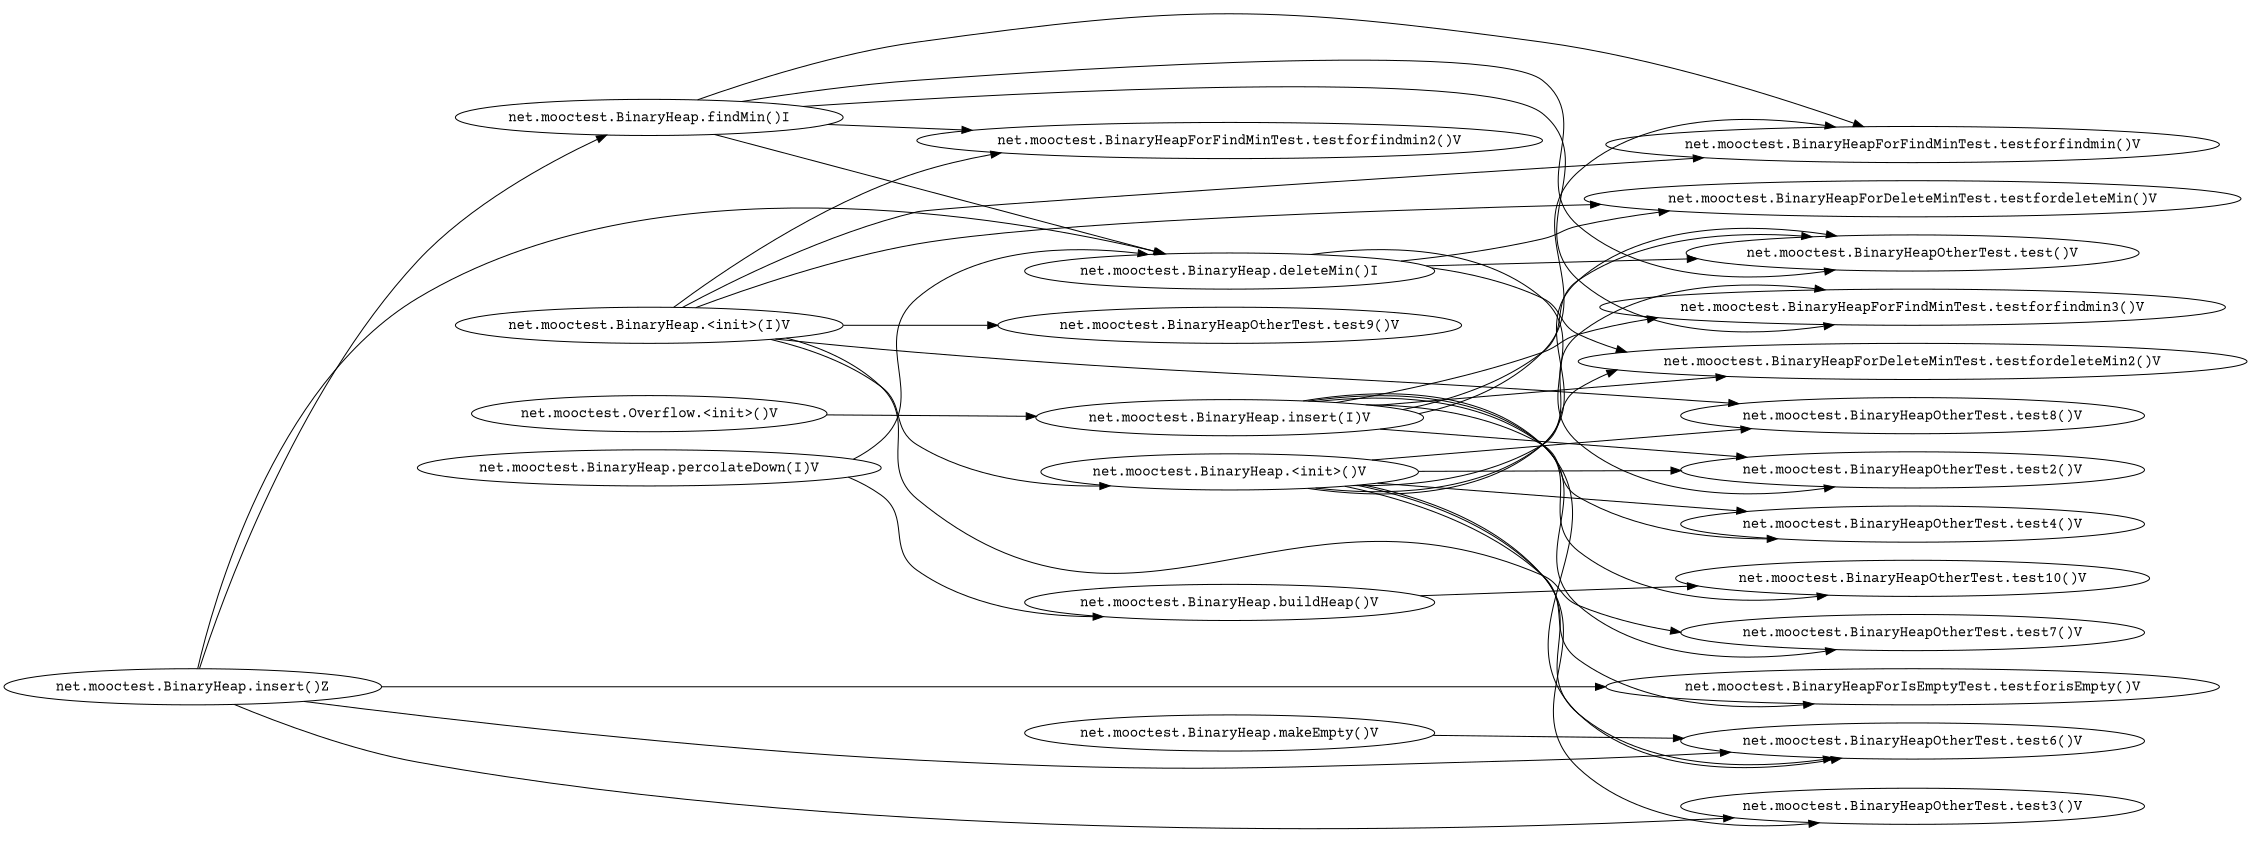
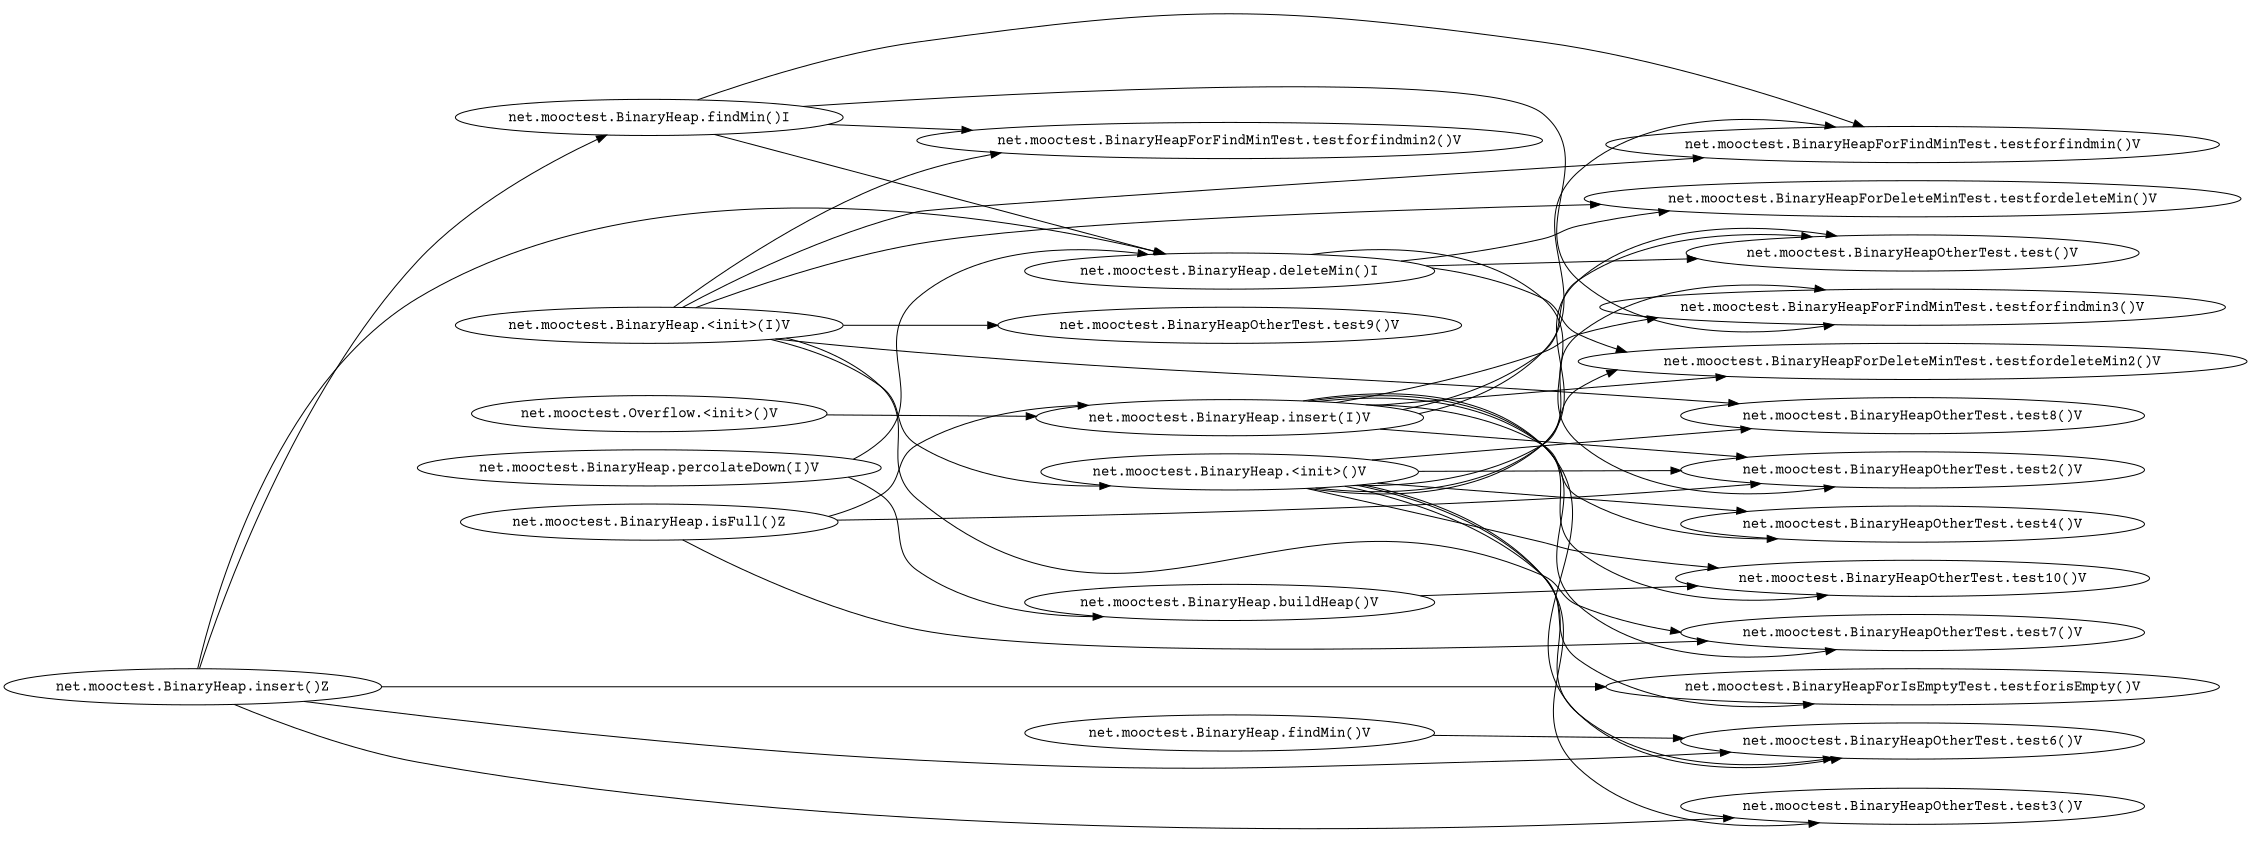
(1350, 60) -> none
none -> (649, 522)
none -> (1506, 534)
(1230, 733) -> (1230, 733)
